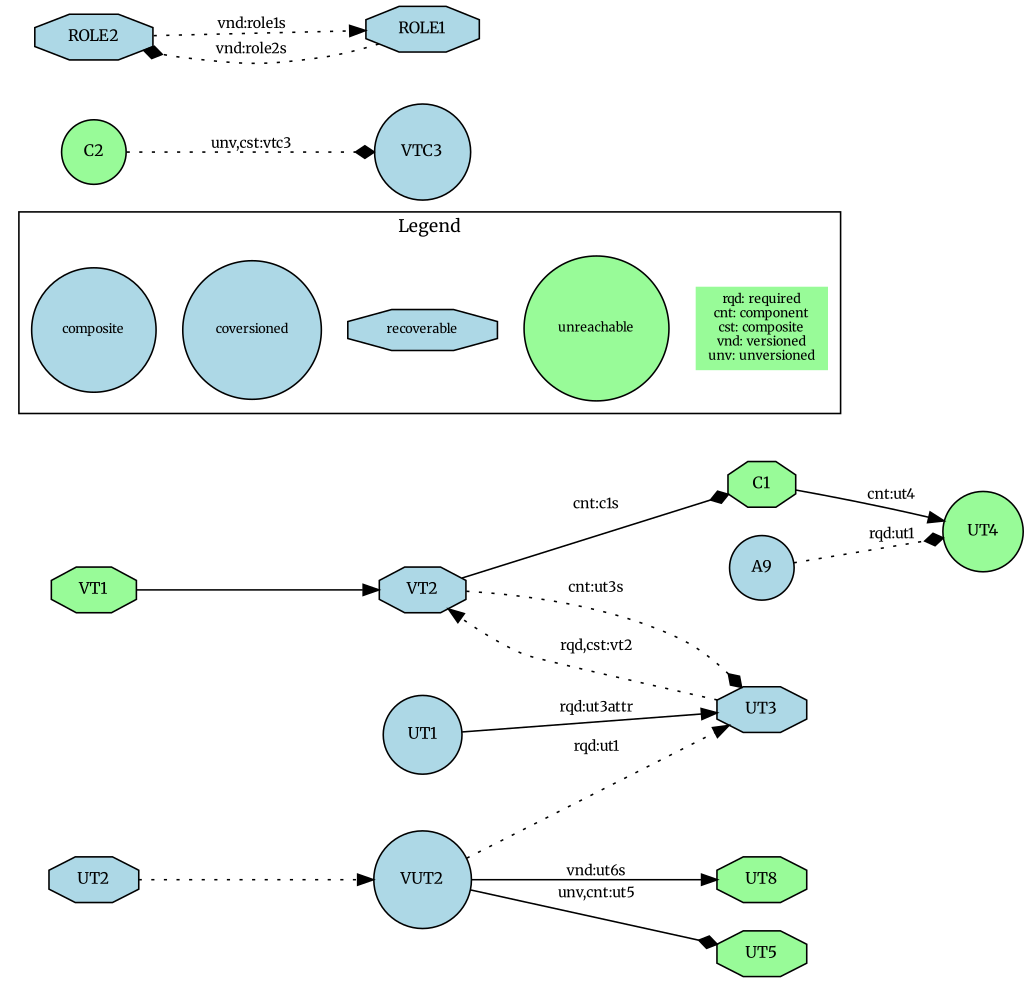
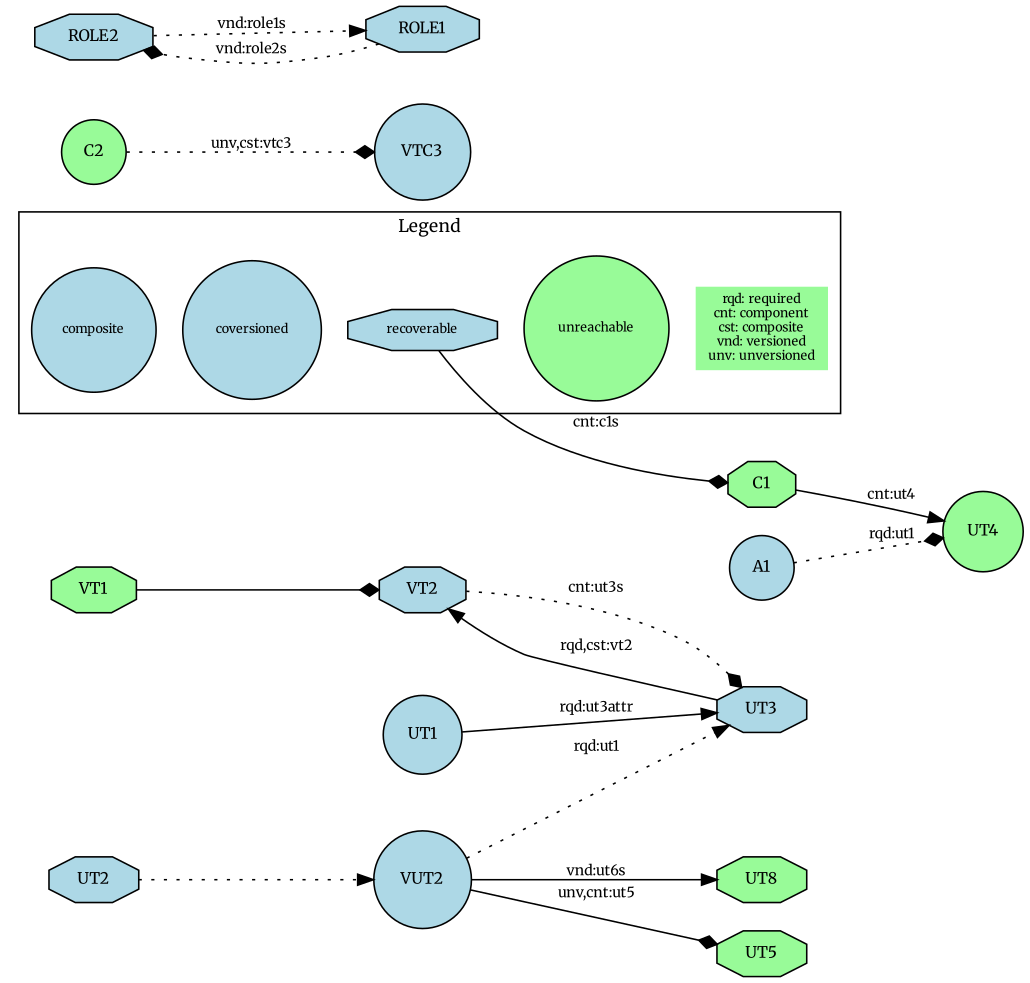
(586, 539) -> (558, 447)
(762, 568) -> (762, 568)
(249, 590) -> (249, 590)
(585, 670) -> (585, 670)
